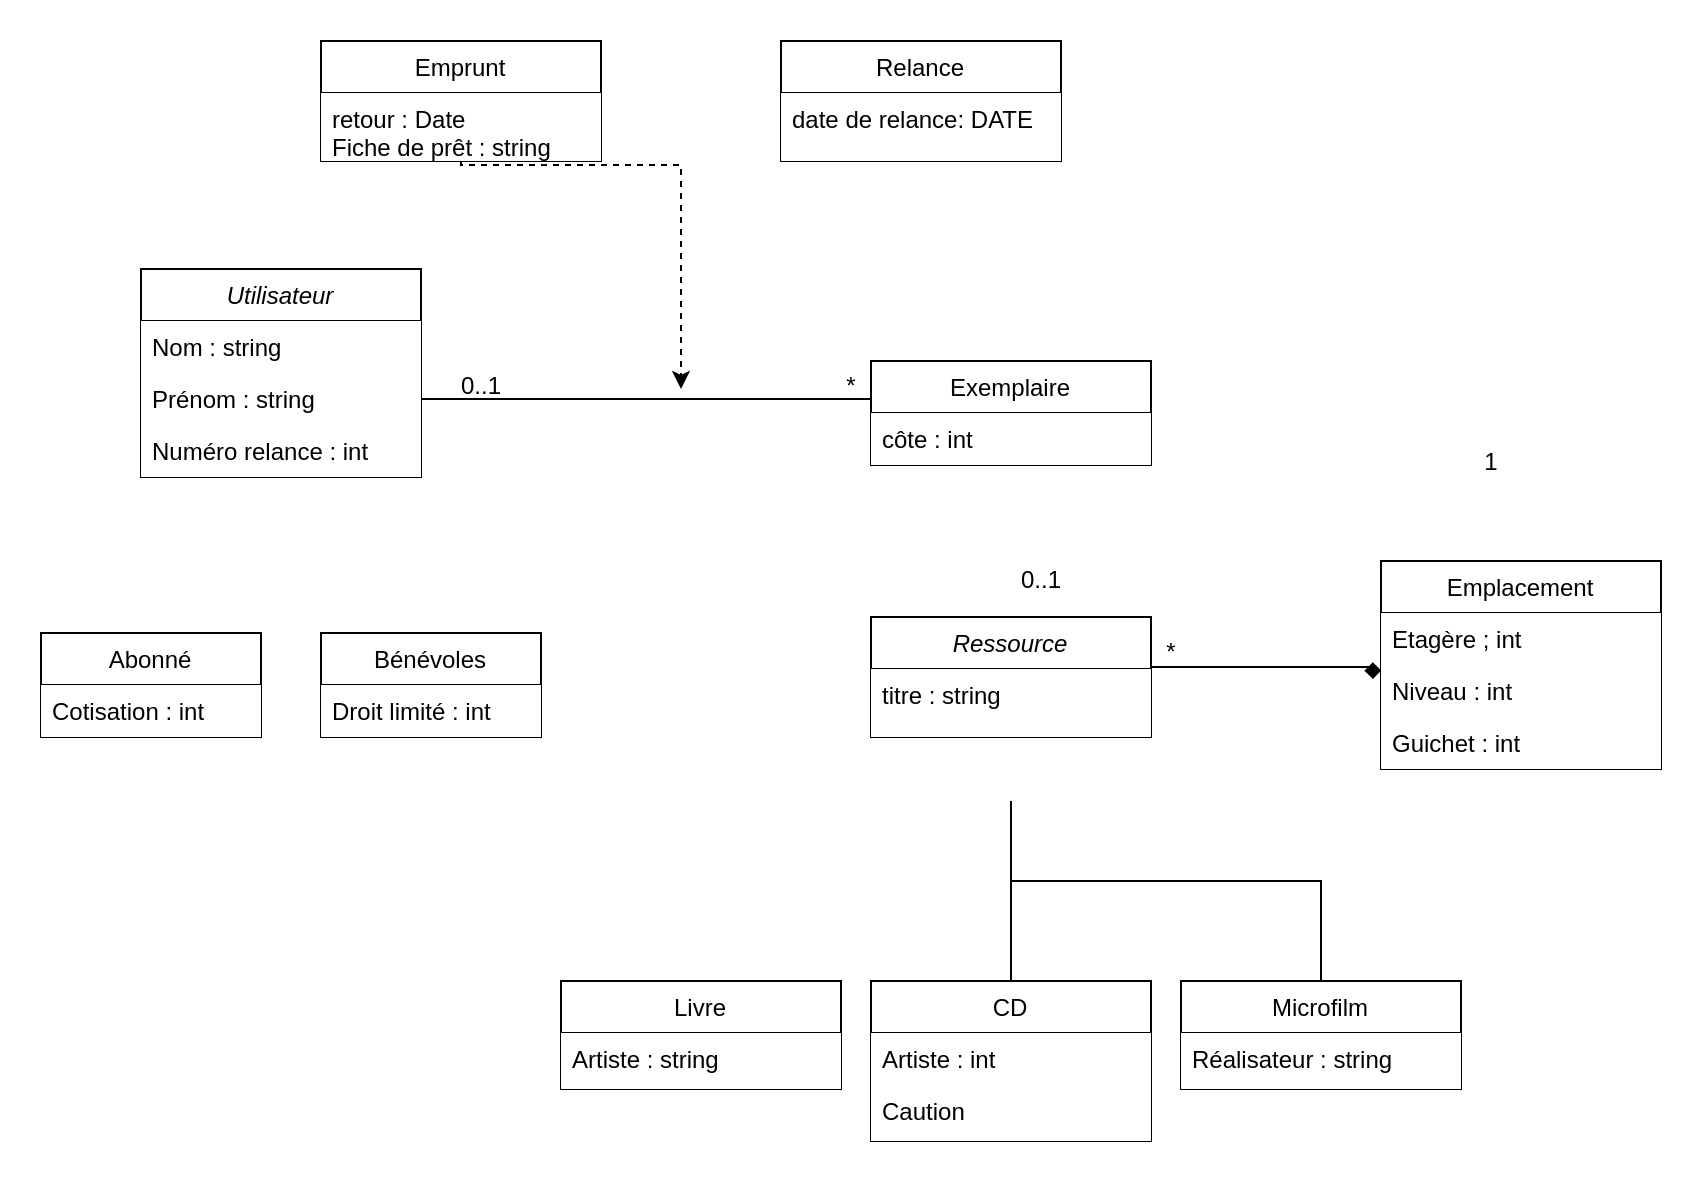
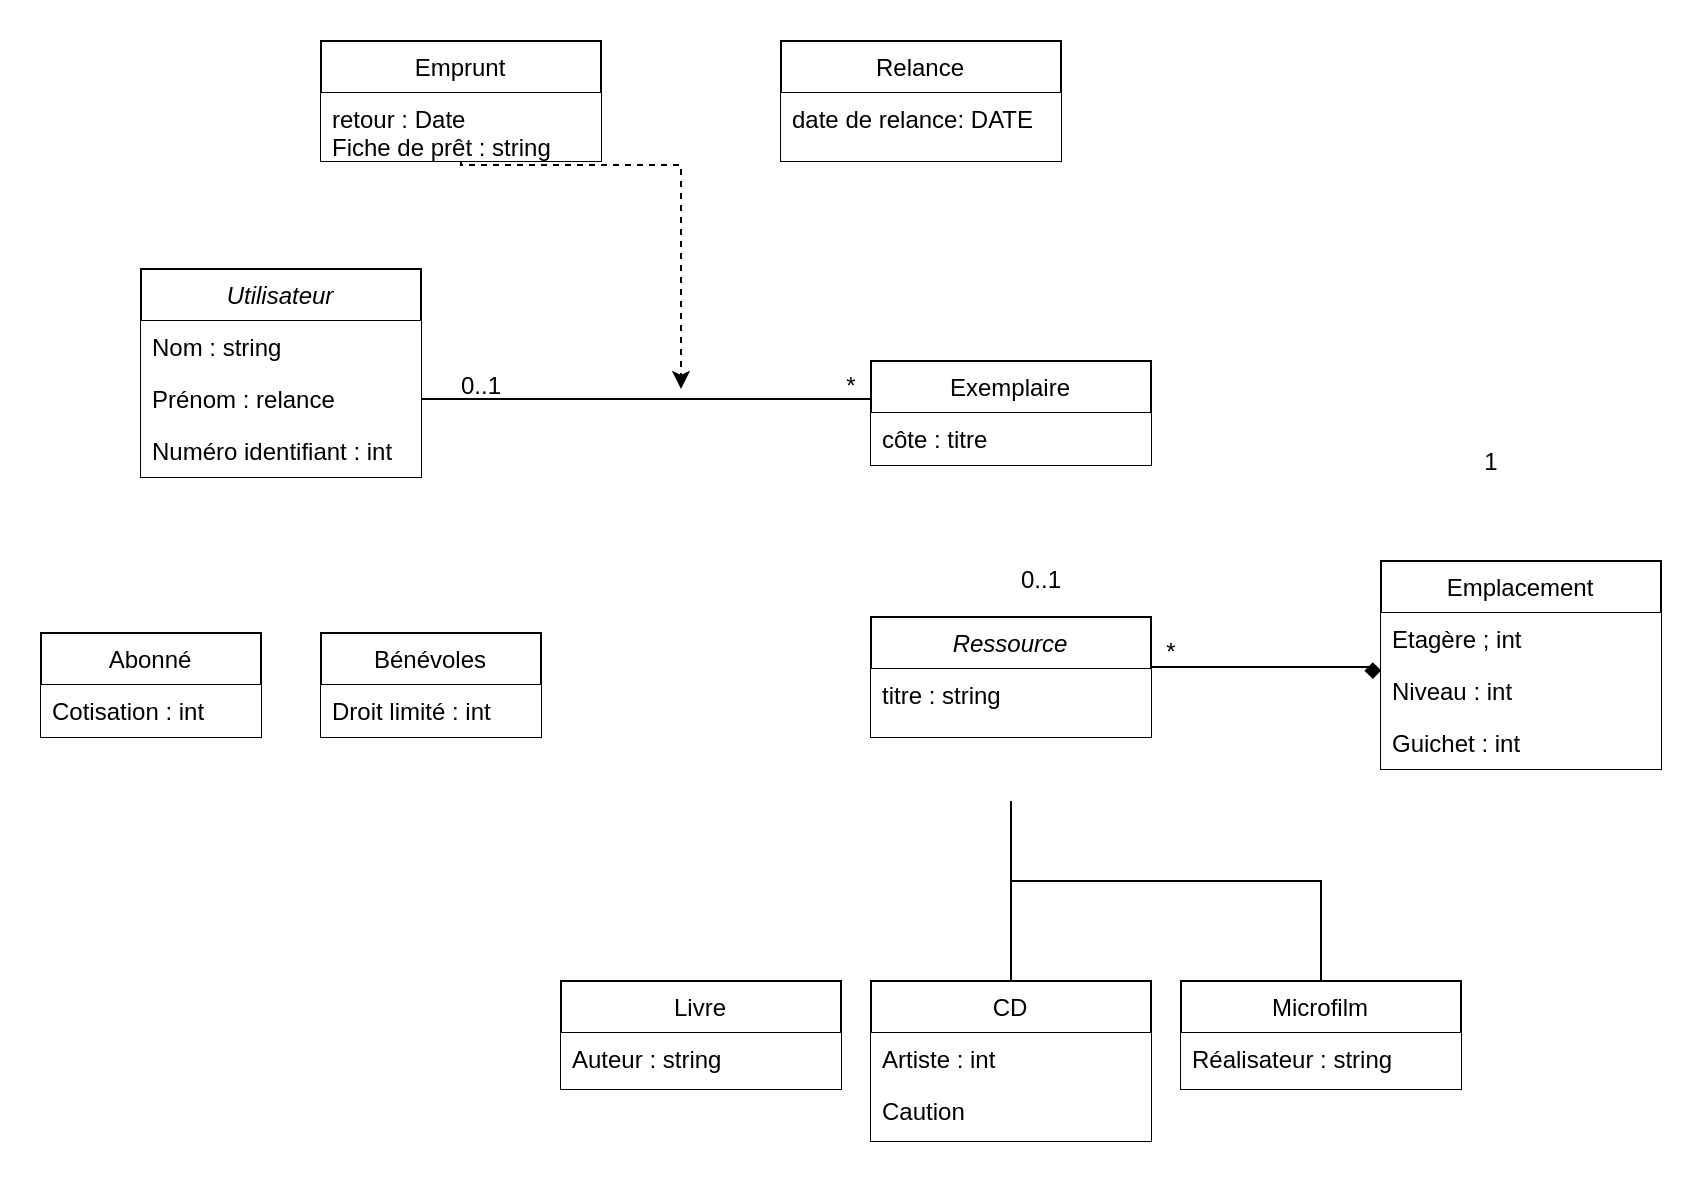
(240, 400) -> (247, 400)
(937, 440) -> (950, 440)
(268, 452) -> (288, 452)
(664, 1060) -> (660, 1060)
